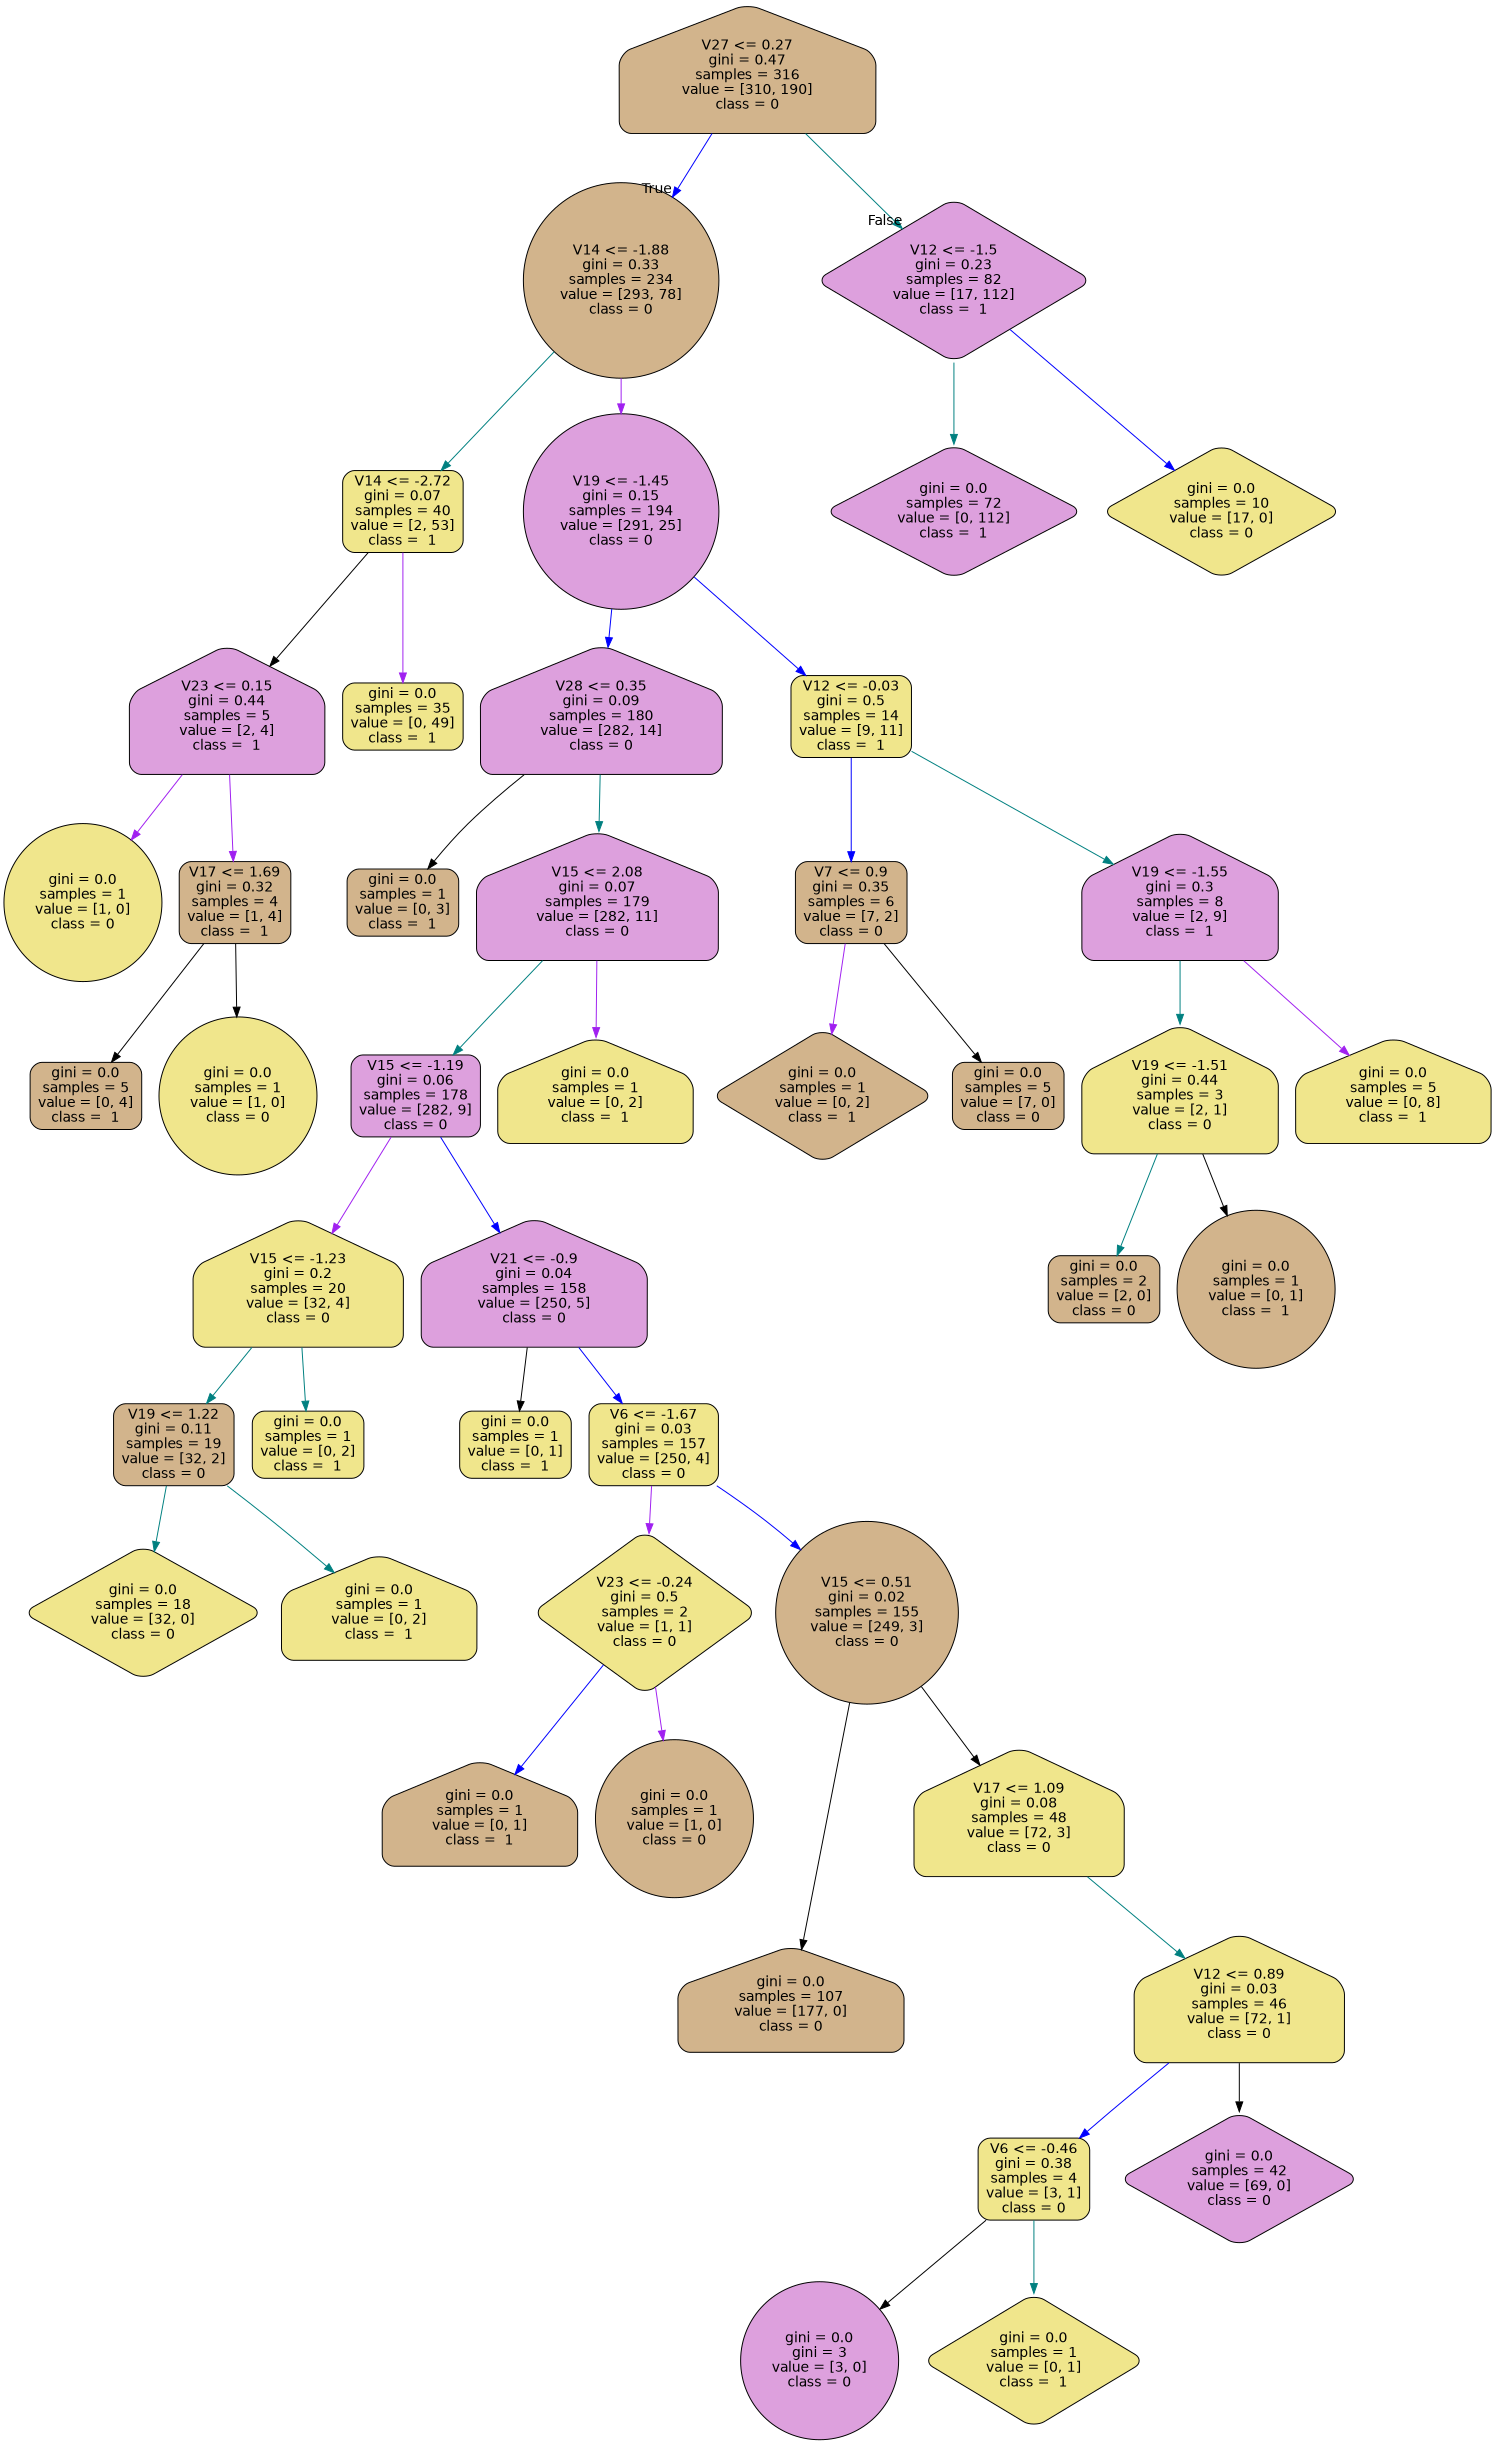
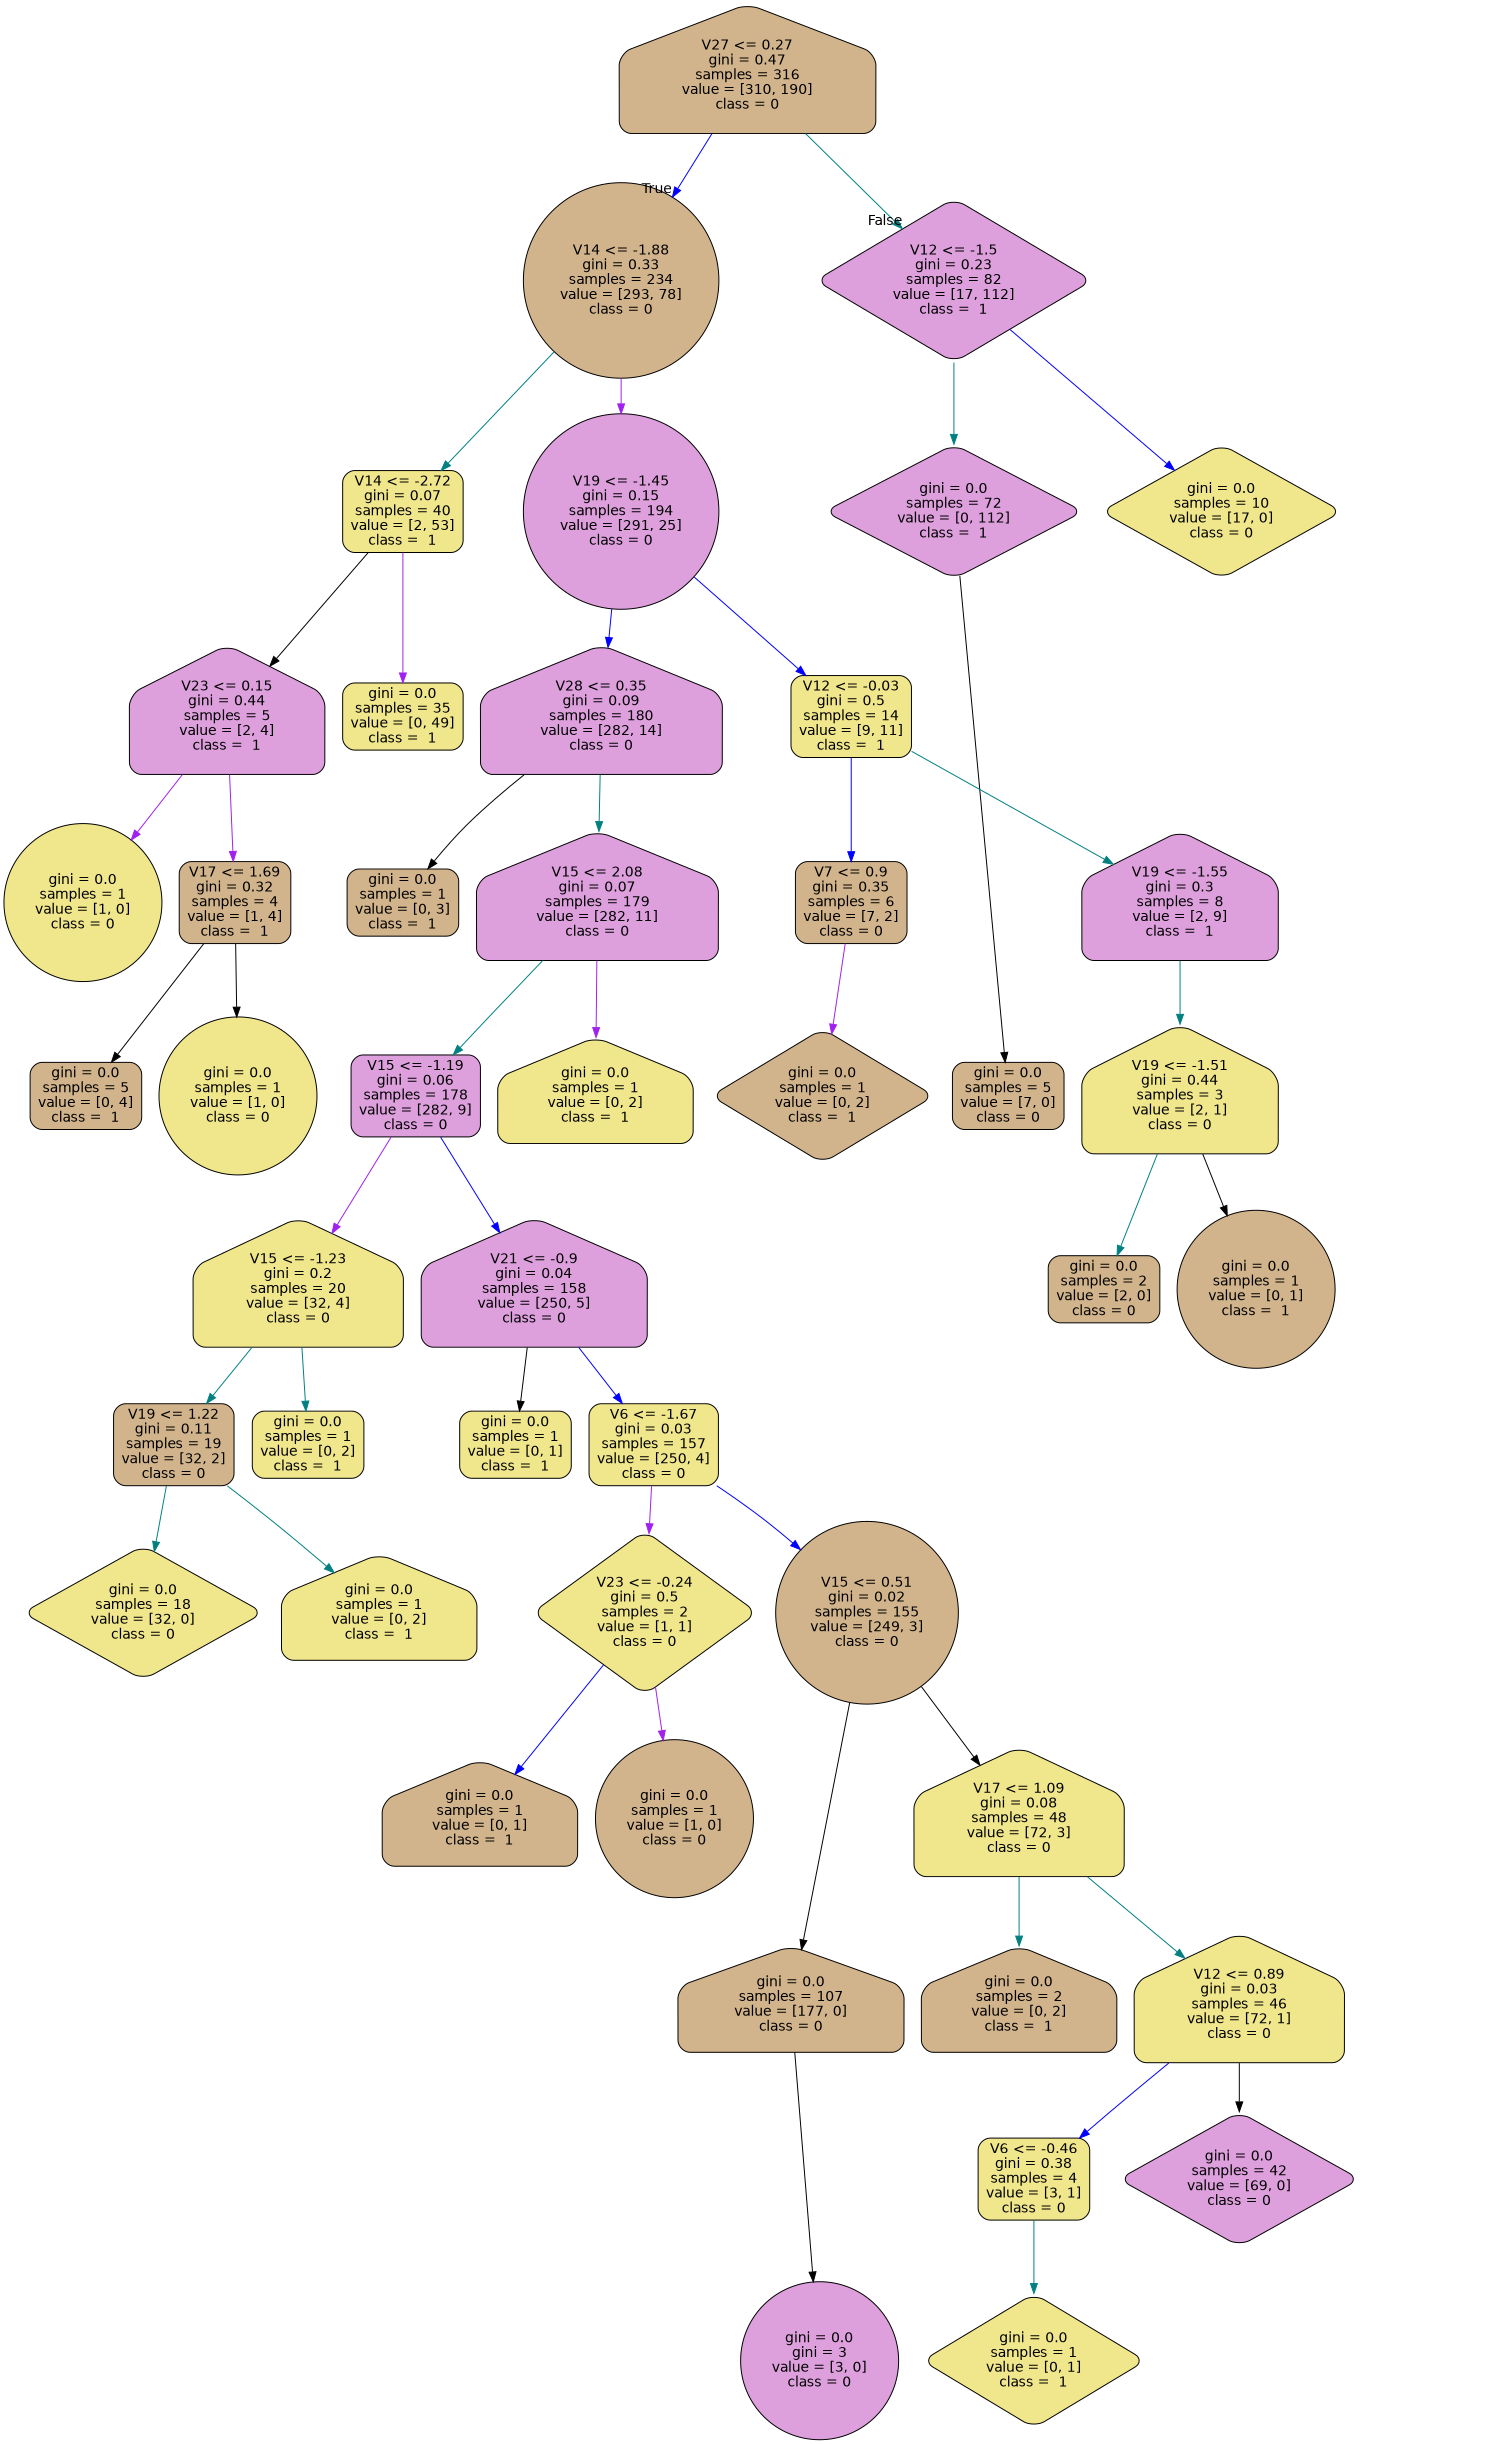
(929, 999) -> (982, 814)
(1393, 1096) -> none
none -> (1019, 2005)
(937, 2261) -> (804, 2162)
